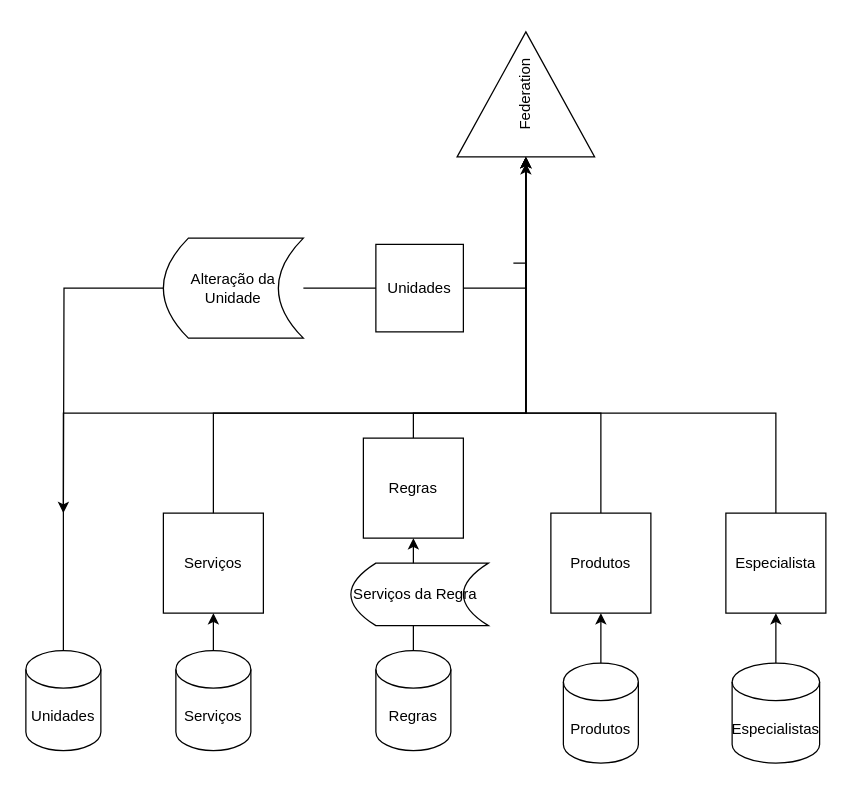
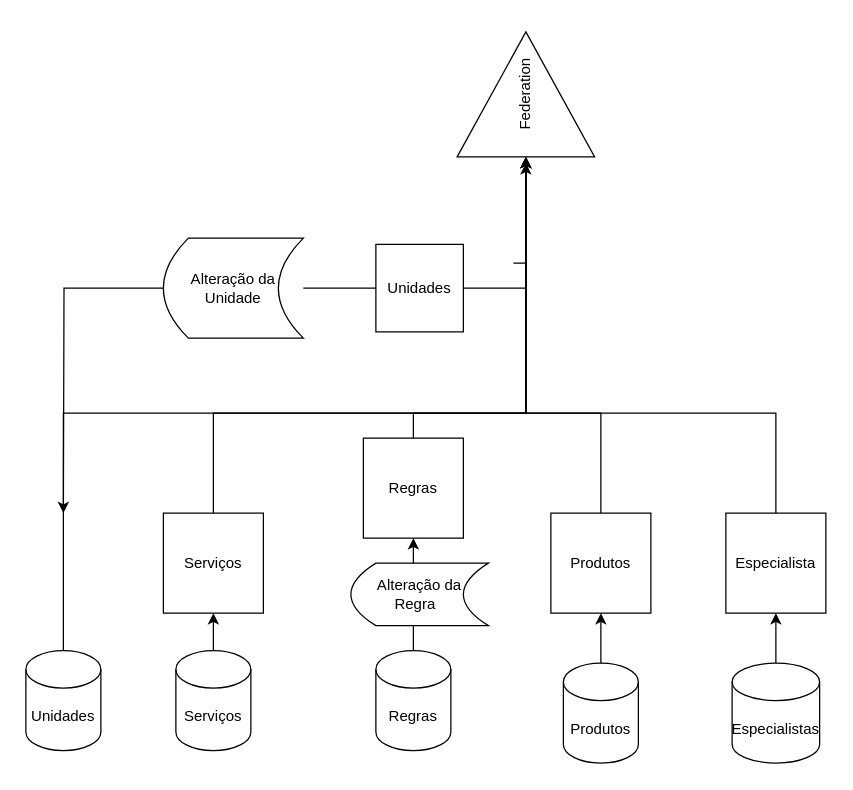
(419, 594) -> (419, 594)
